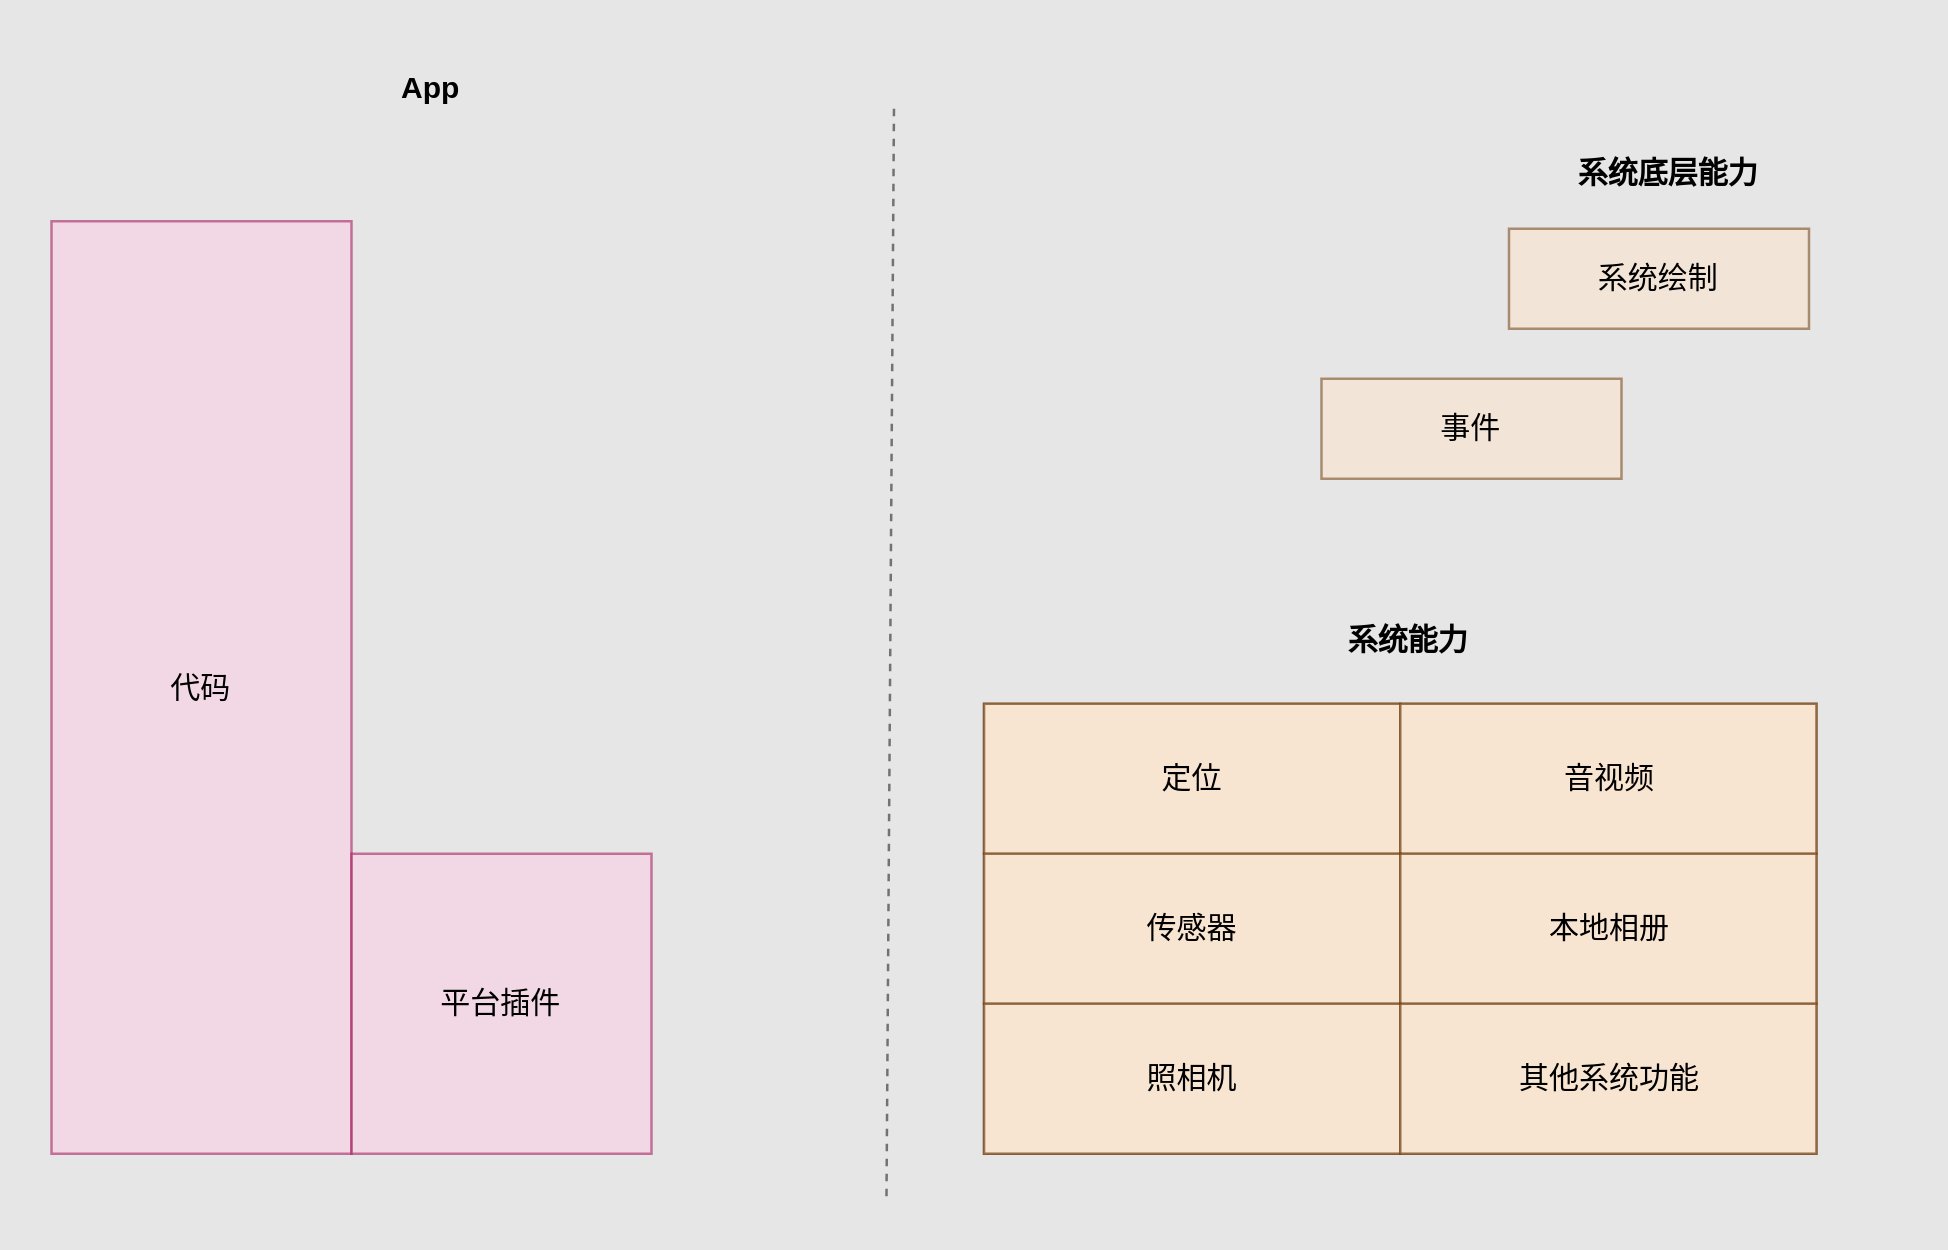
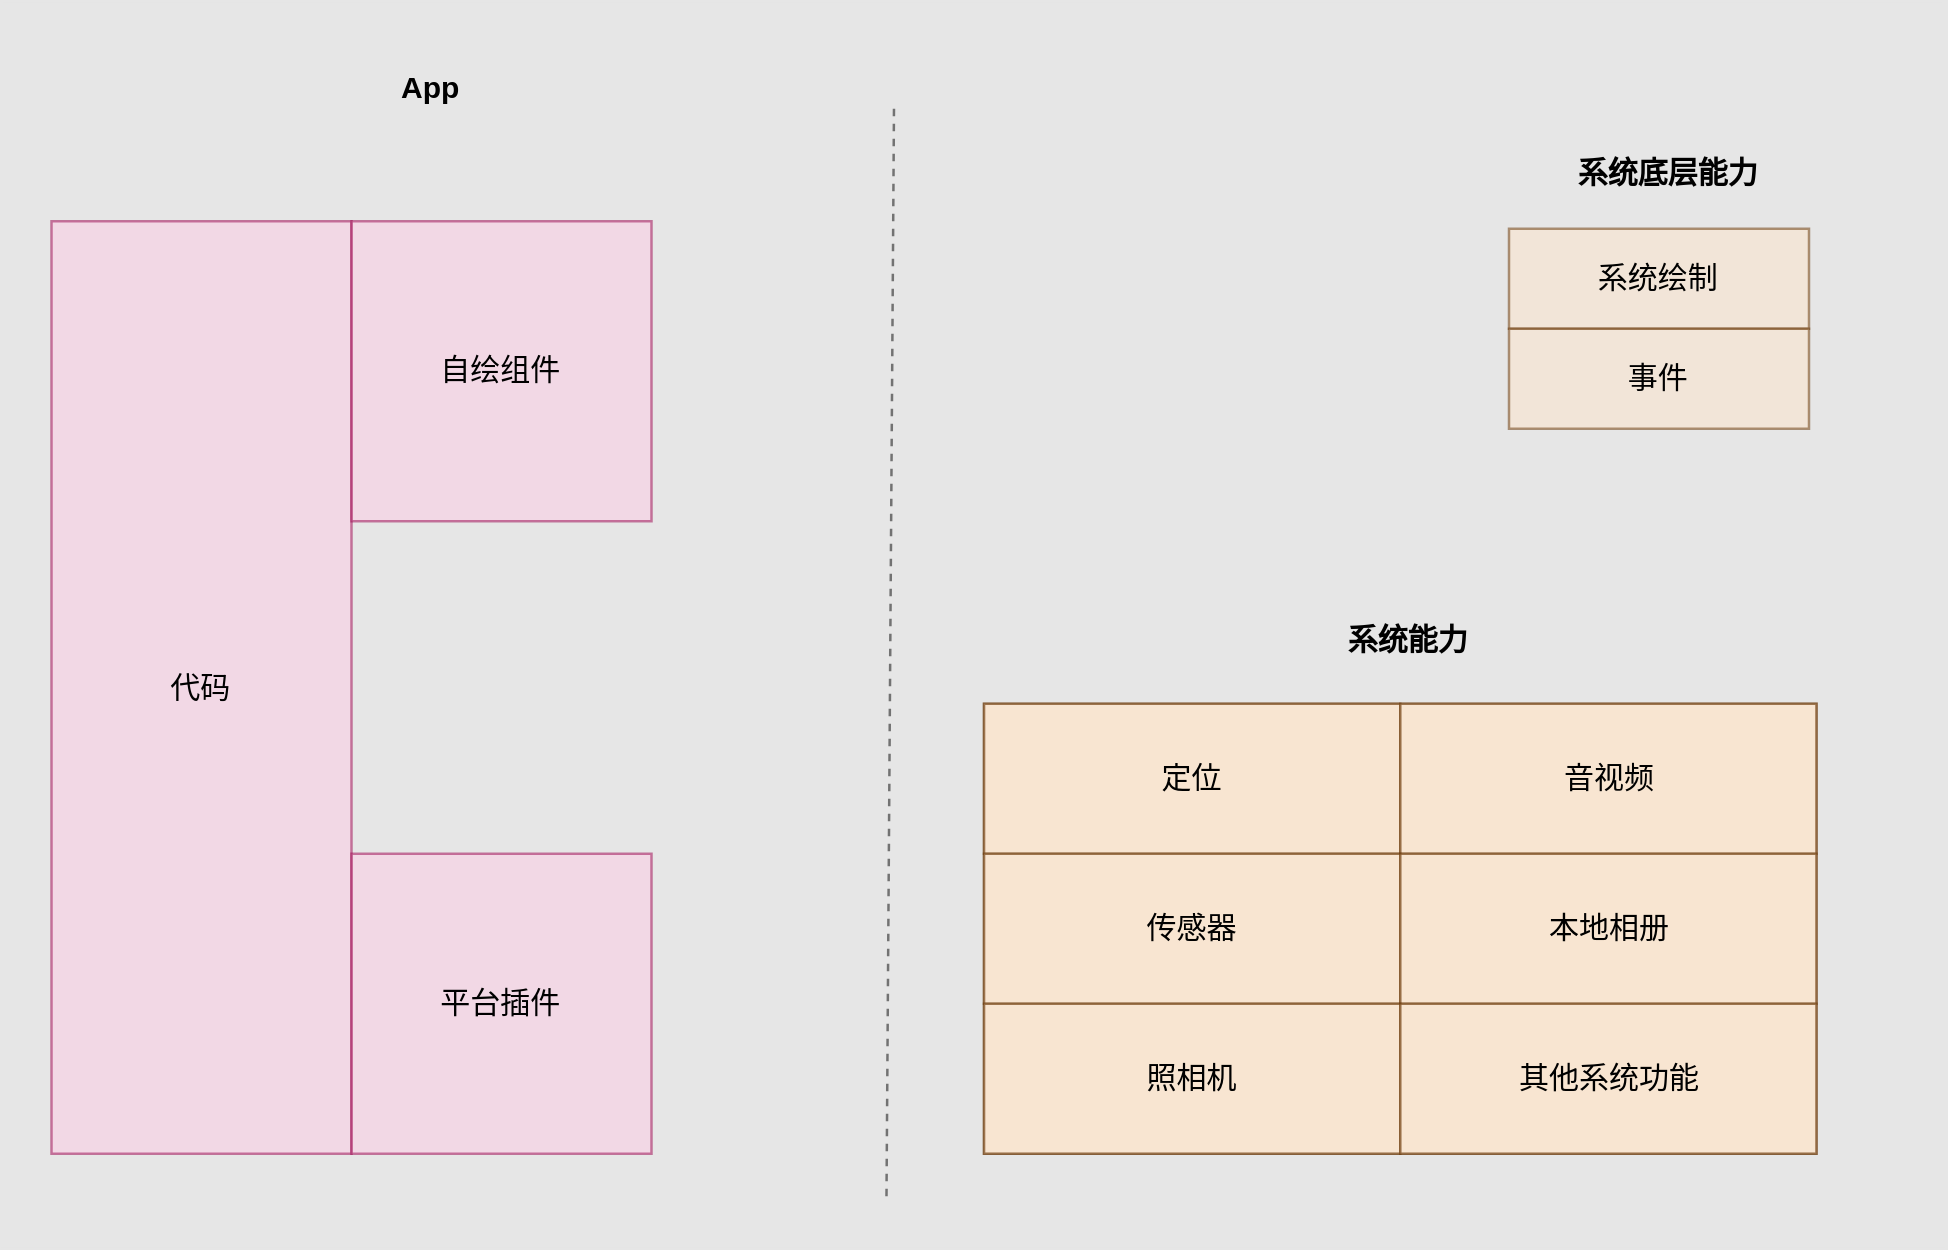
none -> (501, 371)
(1471, 429) -> (1659, 379)
